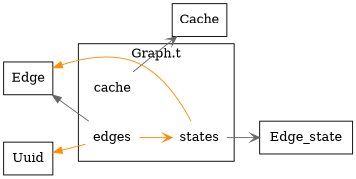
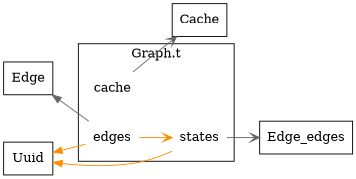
(135, 62) -> (118, 165)
(306, 138) -> (306, 138)
